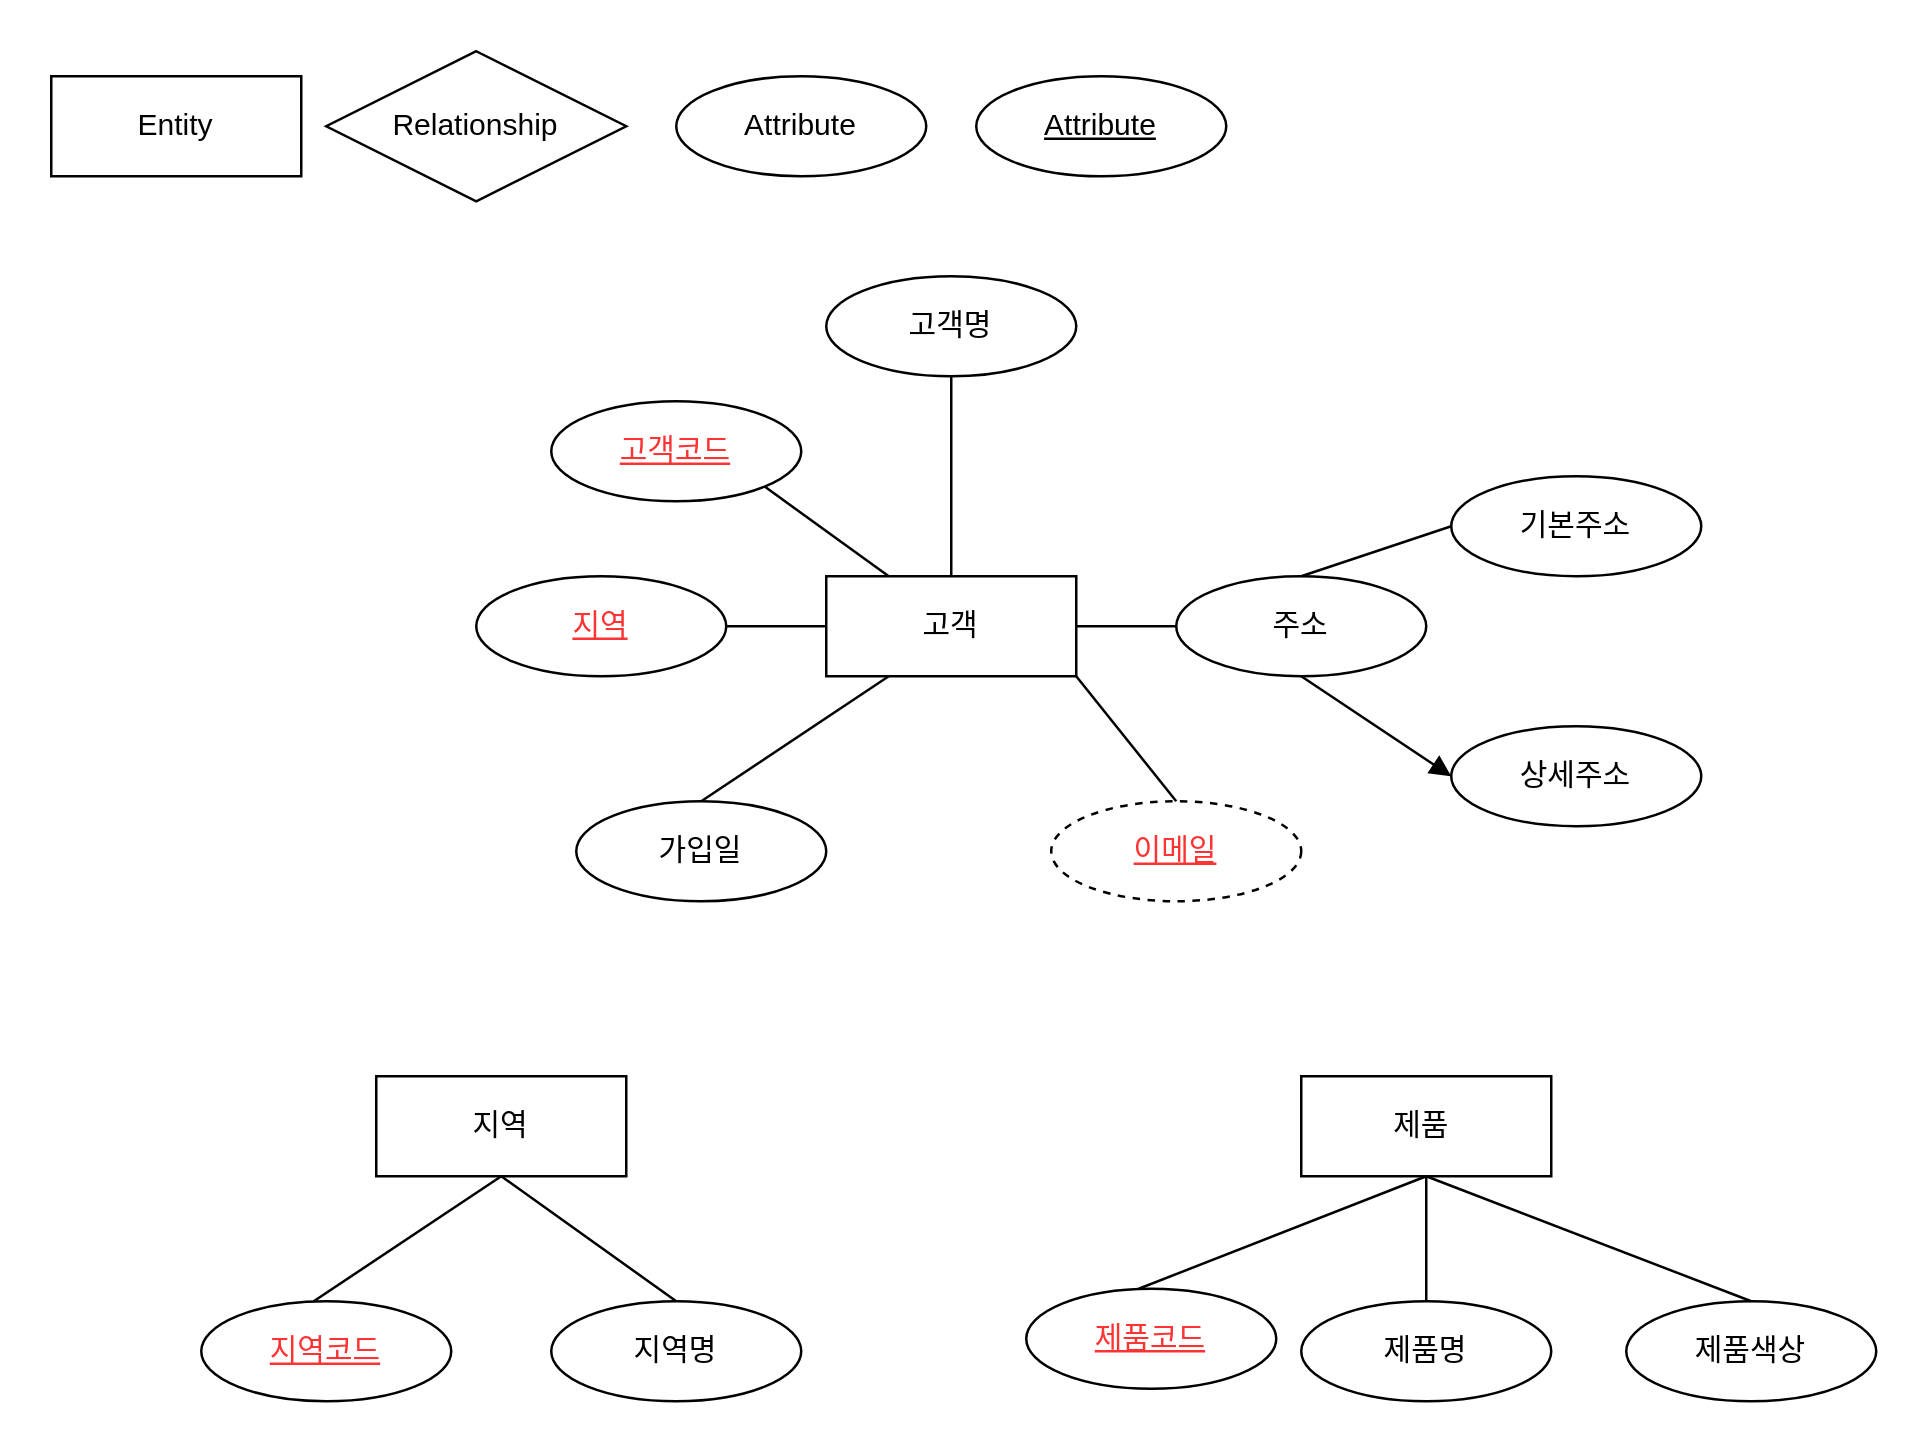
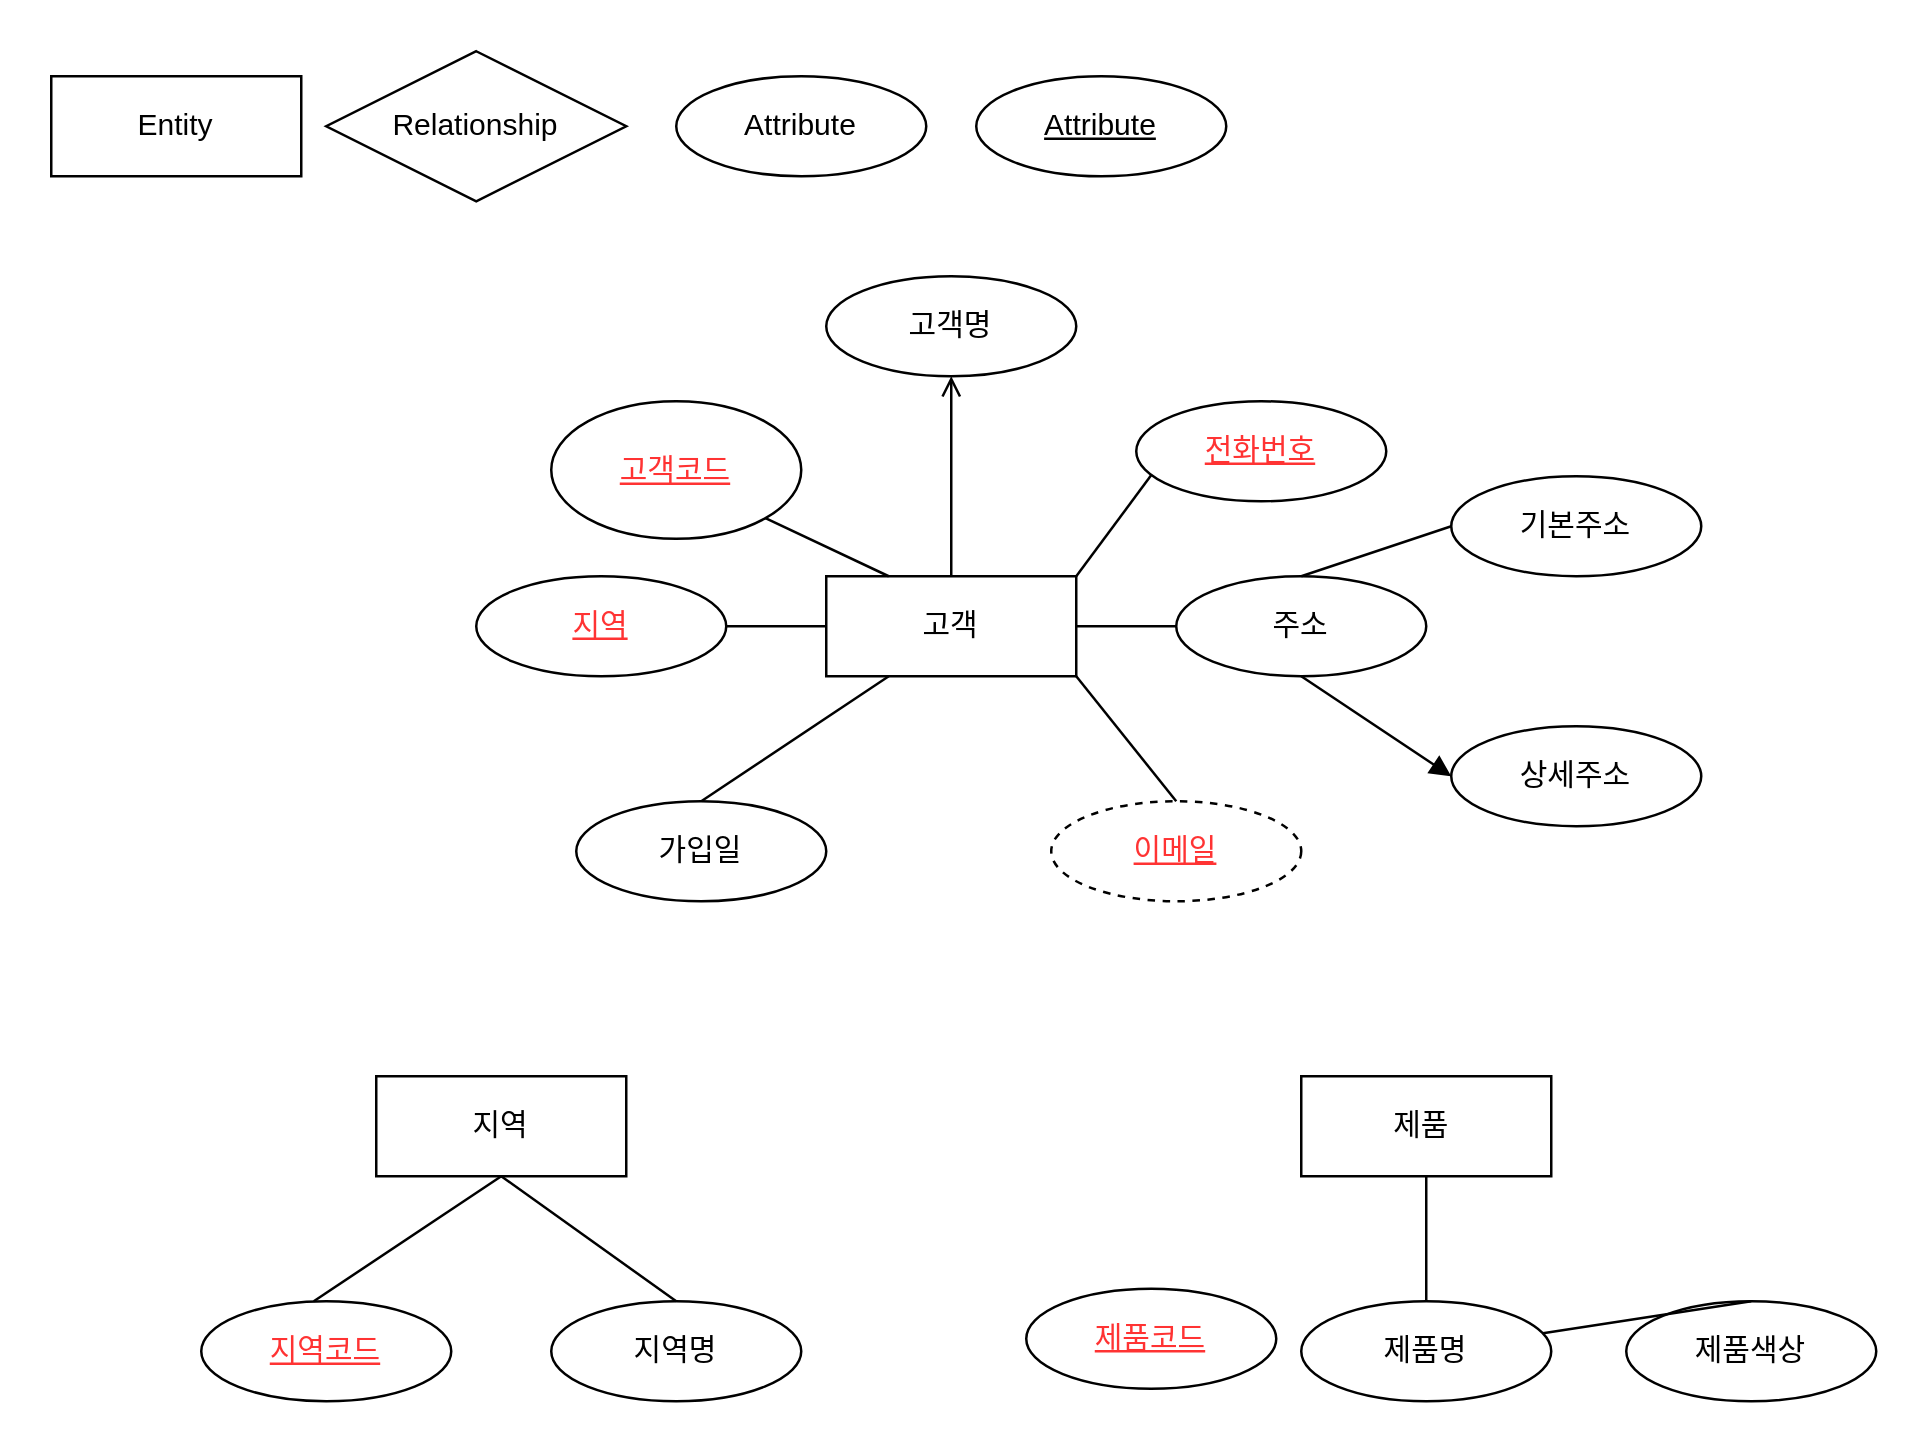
(951, 383) -> (951, 385)
(676, 451) -> (676, 470)
none -> (1261, 451)
none -> (1114, 526)
(1280, 1234) -> none
(1591, 1239) -> (1647, 1317)
